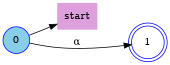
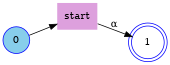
(77, 48) -> (111, 29)
